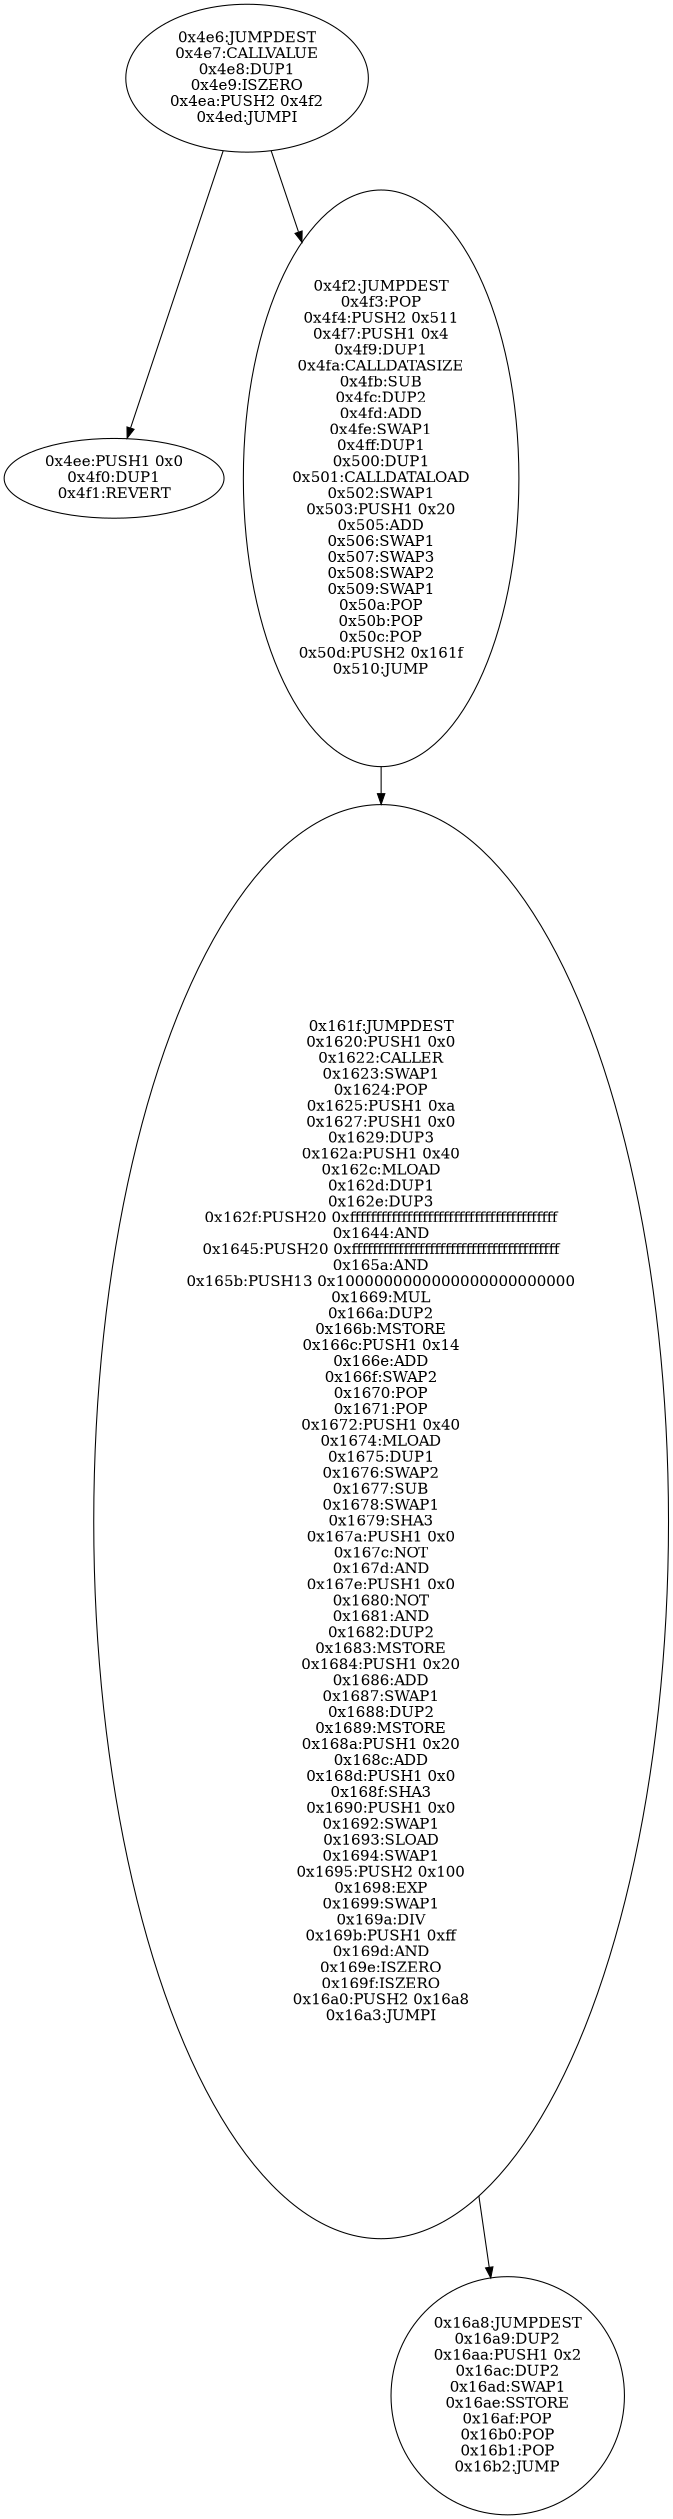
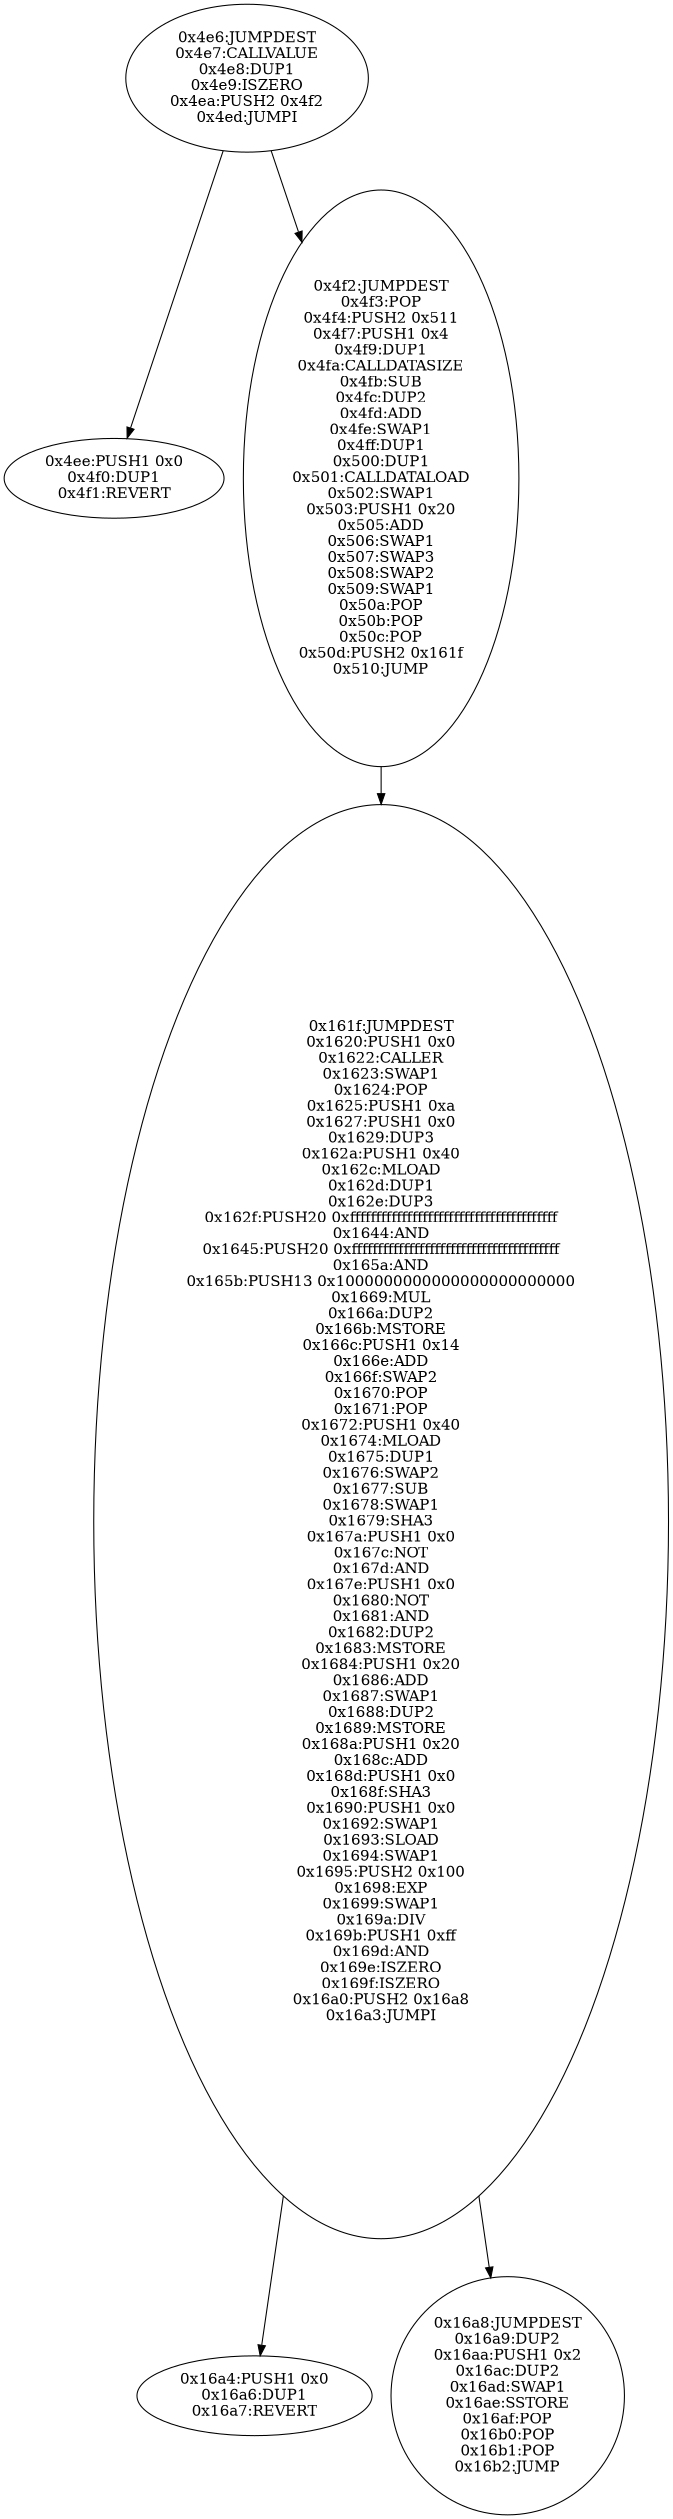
none -> (255, 2396)
